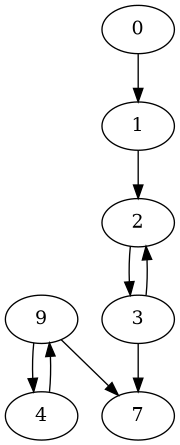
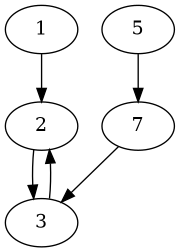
(138, 30) -> none
(42, 319) -> (138, 30)
(138, 361) -> (95, 170)
(42, 416) -> none
